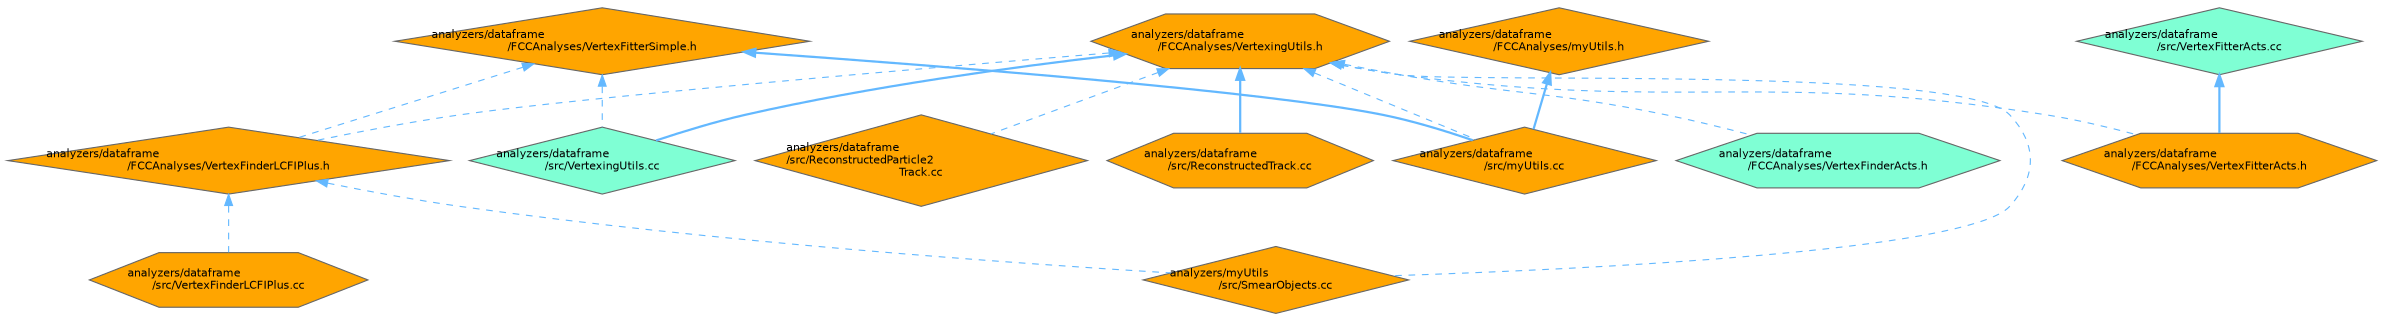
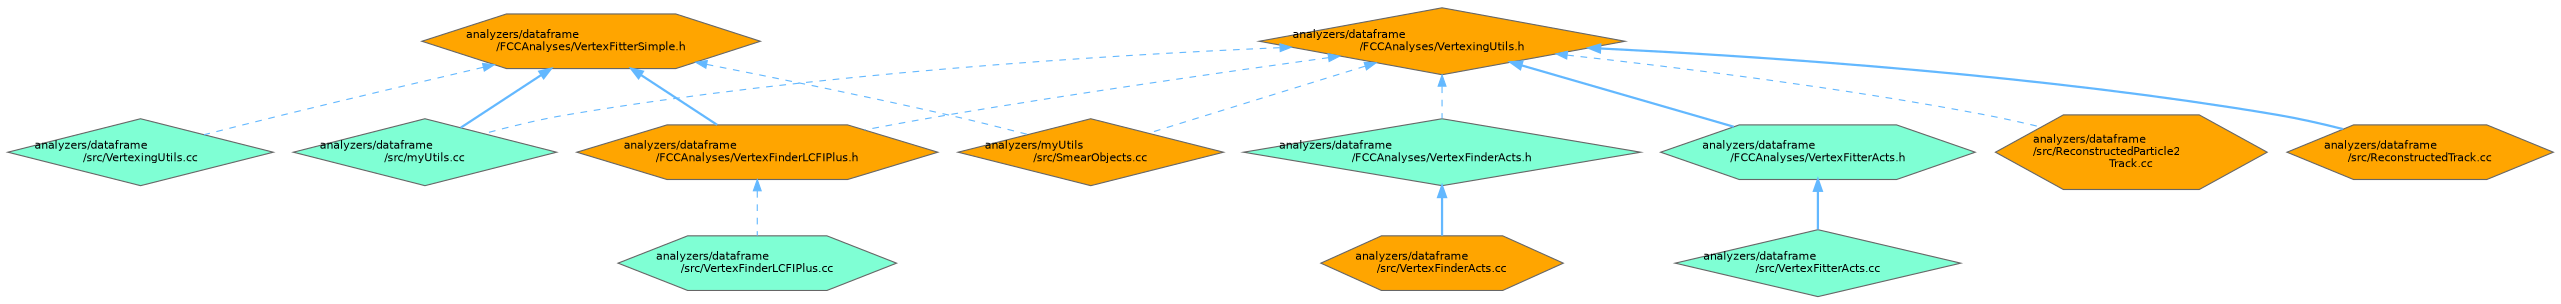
(602, 41) -> (591, 41)
(1240, 41) -> (1442, 41)
(1559, 41) -> none
(883, 88) -> none
(1740, 92) -> (1628, 96)
(411, 102) -> (687, 105)
(2219, 110) -> (1818, 210)
(229, 161) -> (757, 152)
(921, 161) -> (2131, 152)
(1525, 161) -> (425, 152)
(1838, 161) -> (1442, 152)
(2219, 161) -> (1818, 152)
(748, 240) -> (868, 97)
none -> (1442, 263)
(229, 280) -> (757, 263)
